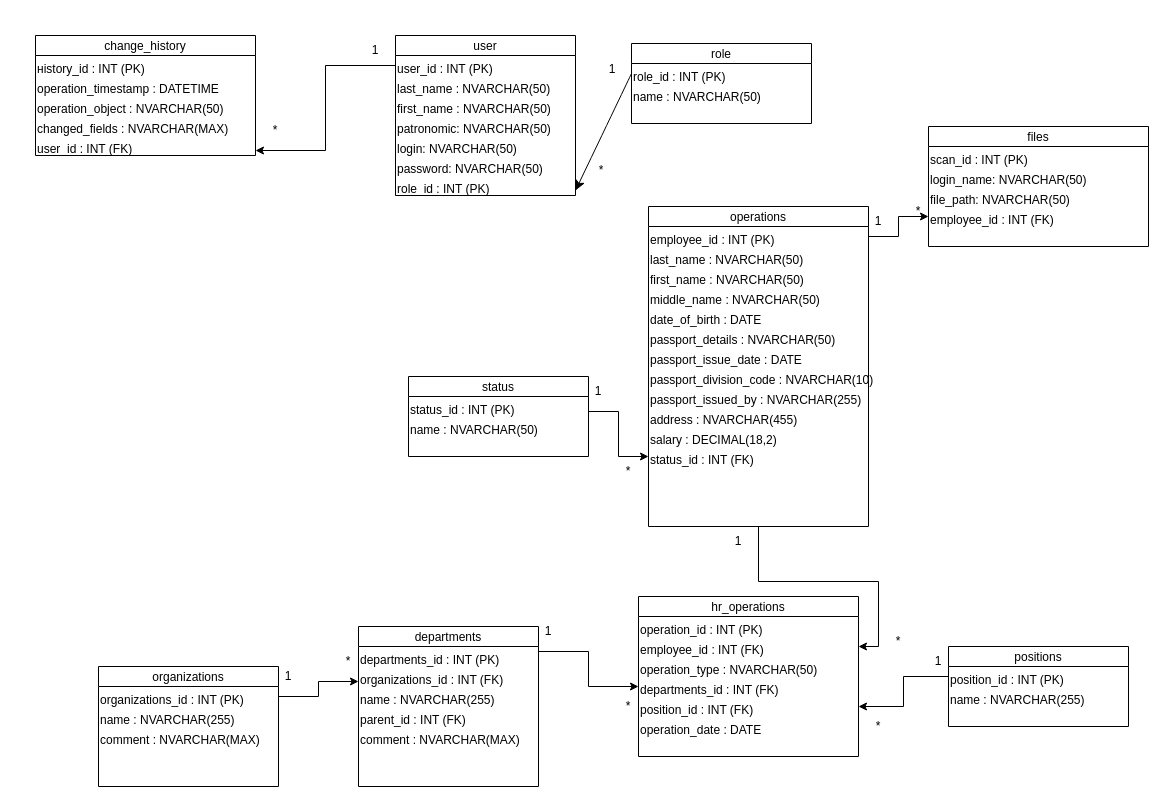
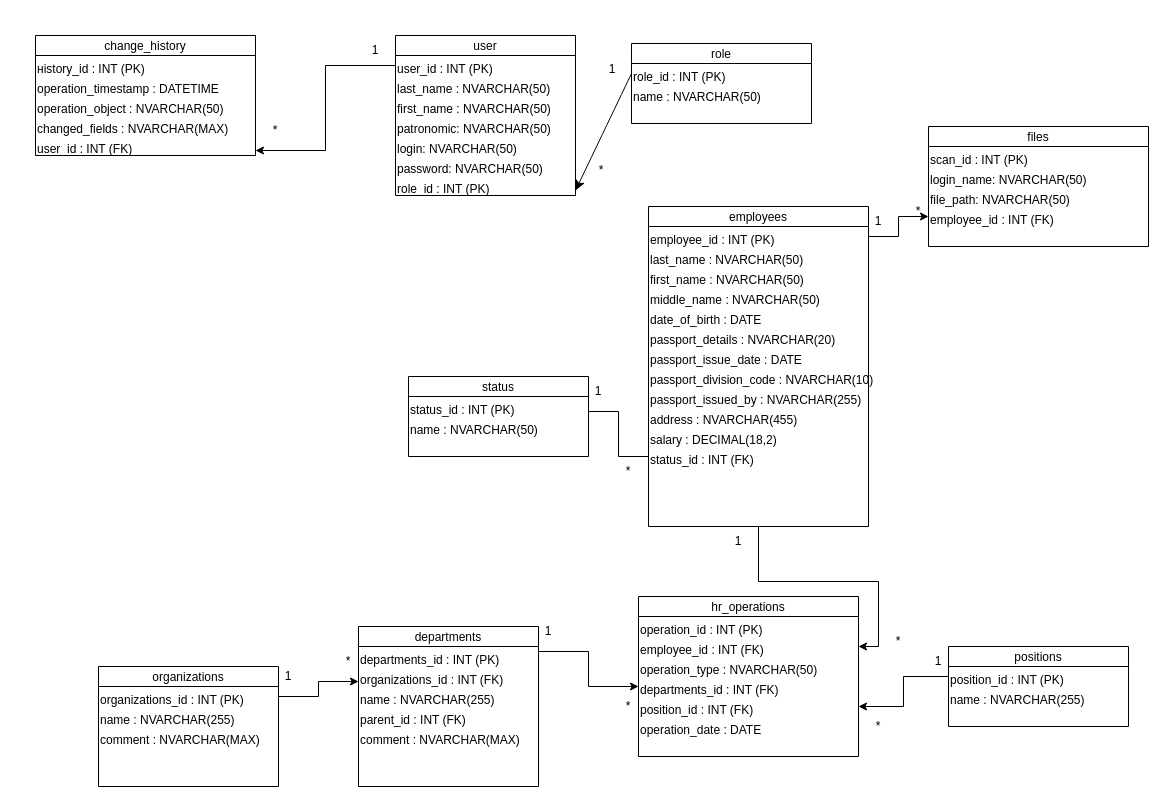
(758, 217) -> (758, 217)
(746, 340) -> (746, 340)
(640, 457) -> (643, 457)
